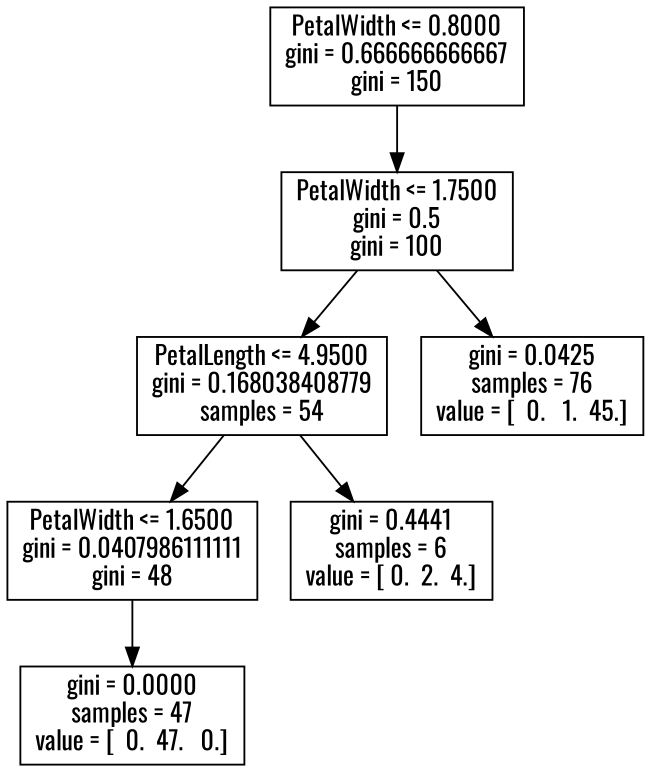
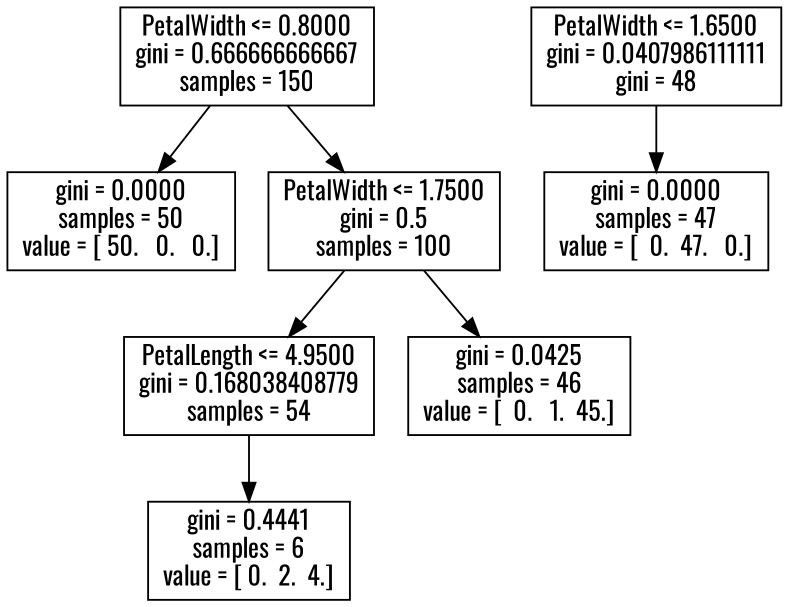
(397, 56) -> (247, 56)
none -> (121, 221)
(397, 221) -> (384, 221)
(532, 386) -> (519, 386)
(203, 461) -> none
